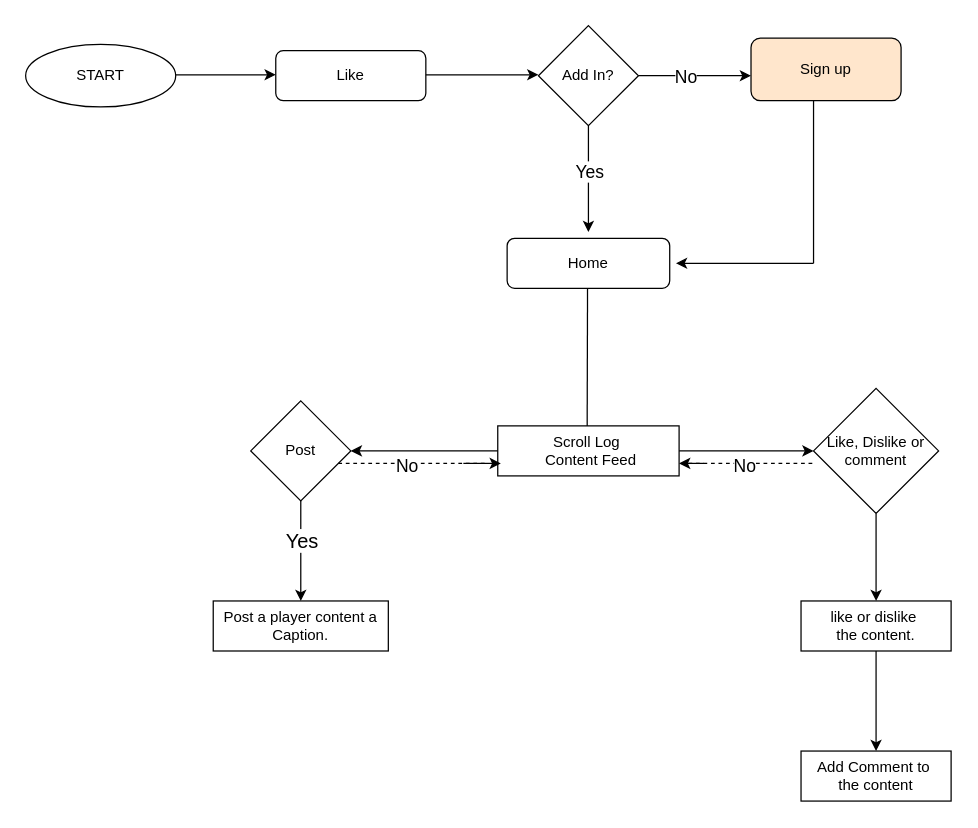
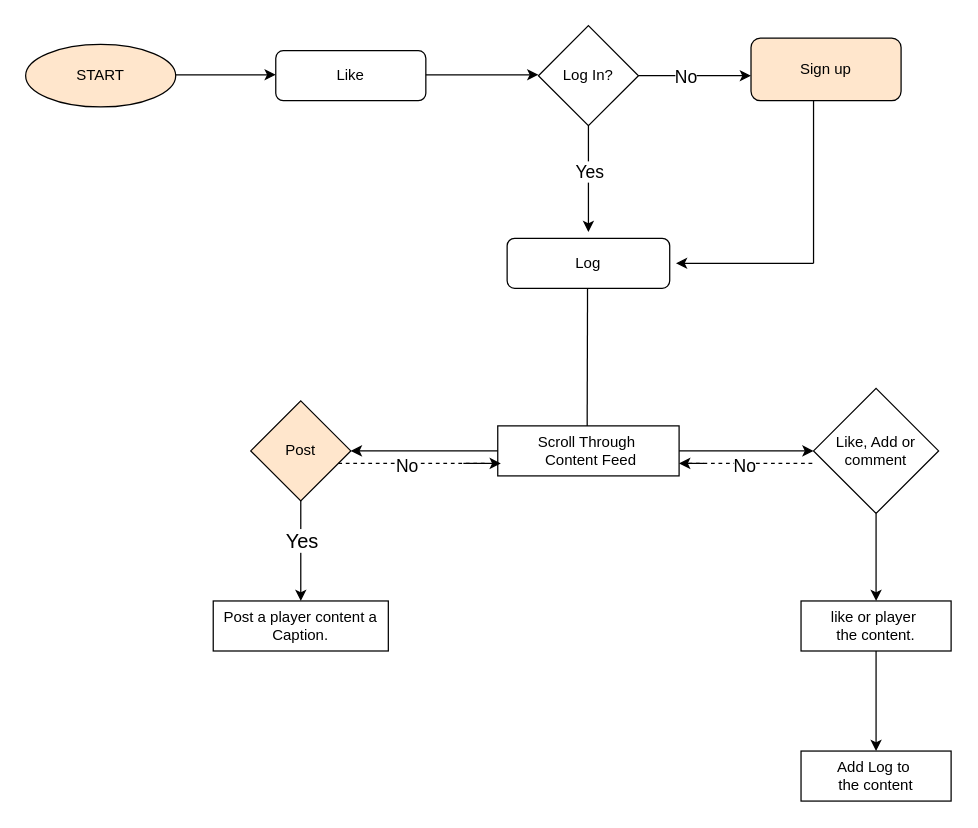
(101, 76) -> (101, 76)
(588, 76) -> (588, 76)
(588, 263) -> (588, 263)
(301, 451) -> (301, 451)
(589, 451) -> (589, 451)
(876, 451) -> (876, 451)
(876, 626) -> (876, 626)
(876, 776) -> (876, 776)
